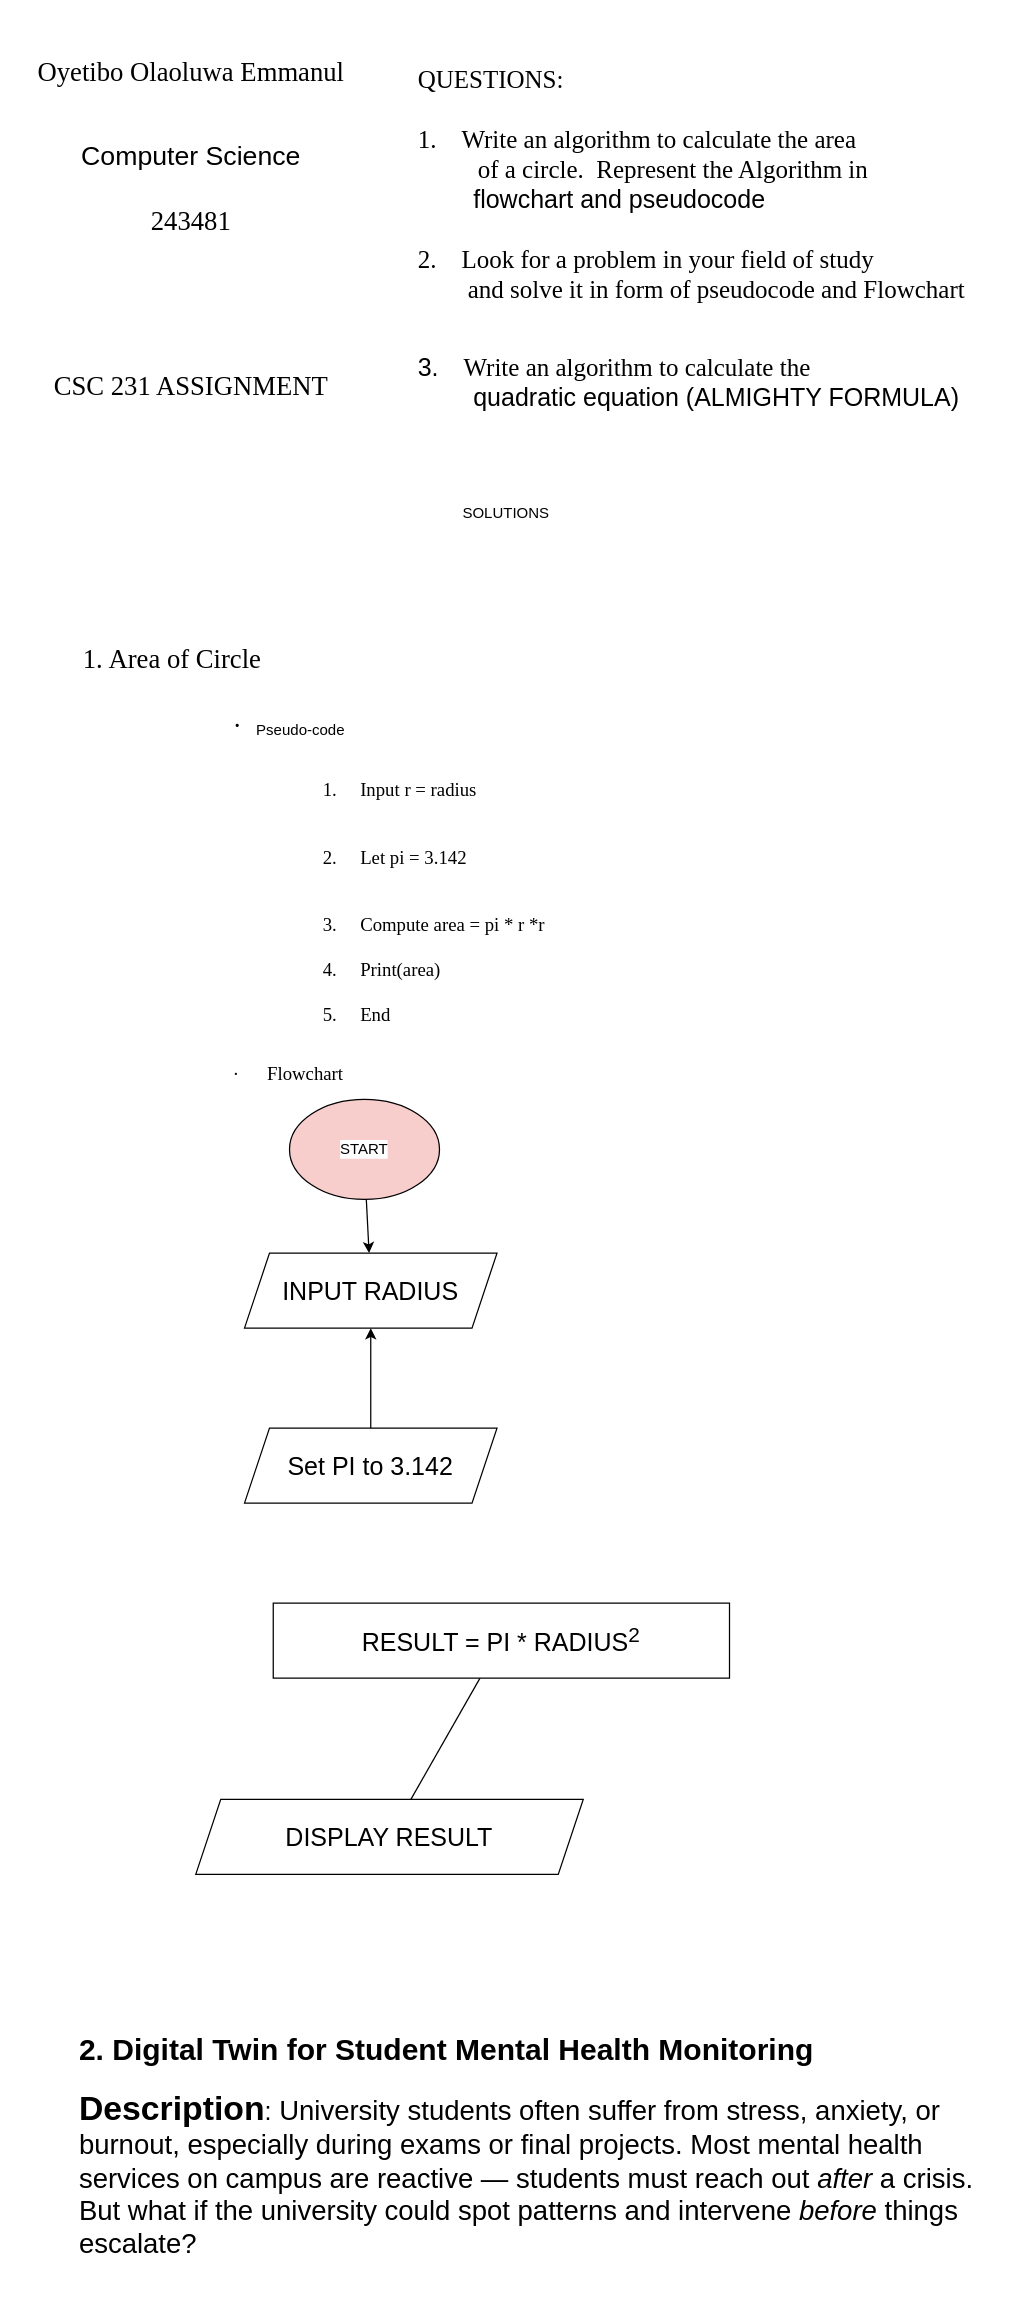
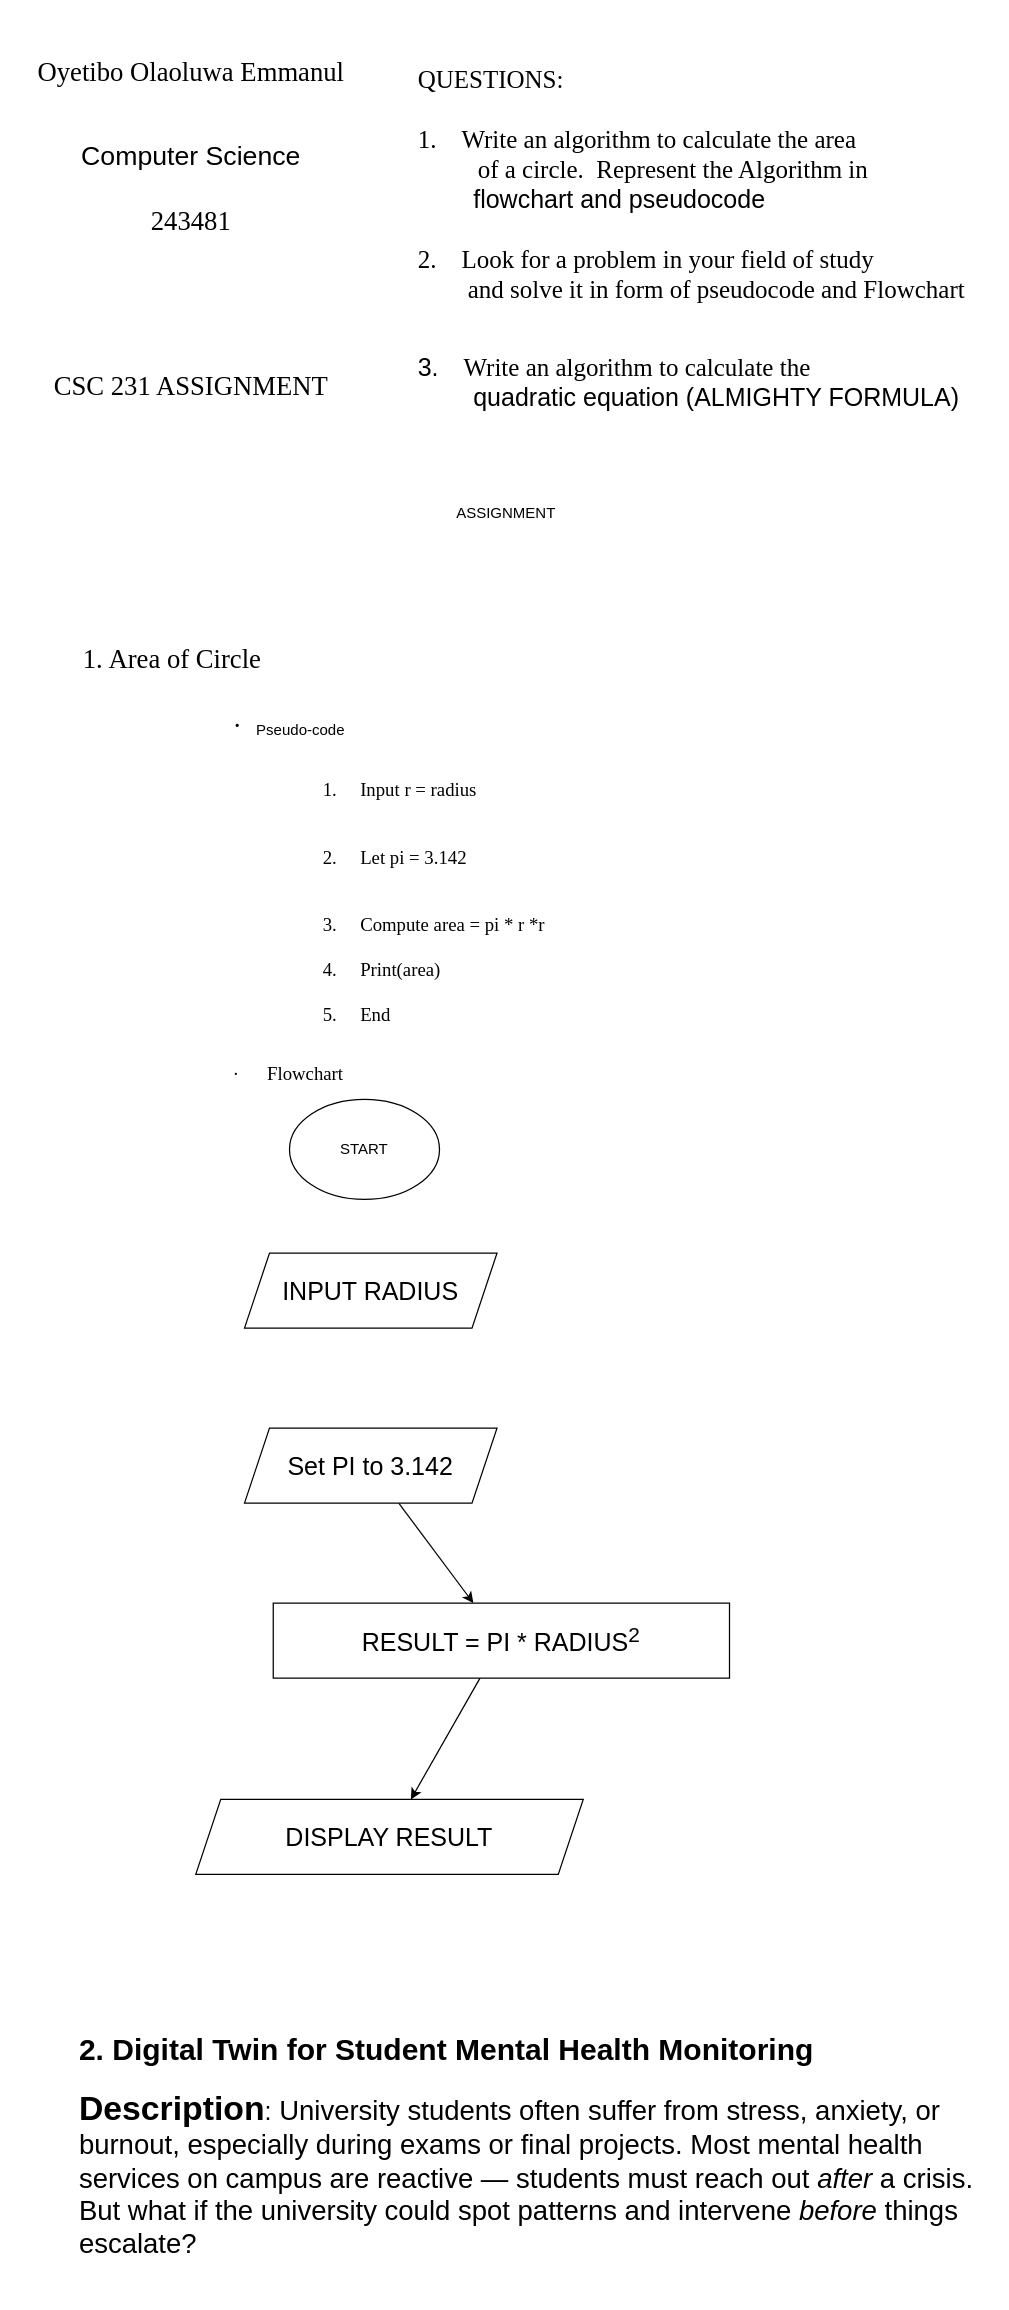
(506, 513) -> (506, 513)
(364, 1149) -> (364, 1149)
(367, 1222) -> none
(371, 1382) -> (434, 1550)
(414, 1794) -> (416, 1791)
